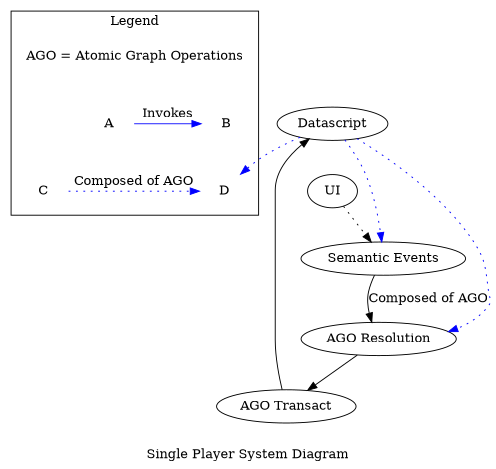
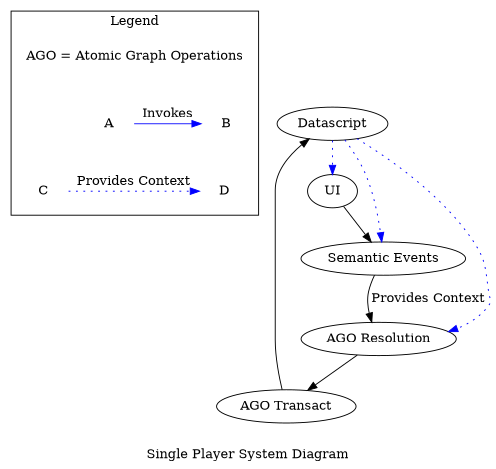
(273, 151) -> (332, 153)
(134, 181) -> (134, 181)
(354, 220) -> (354, 220)
(429, 299) -> (429, 299)
